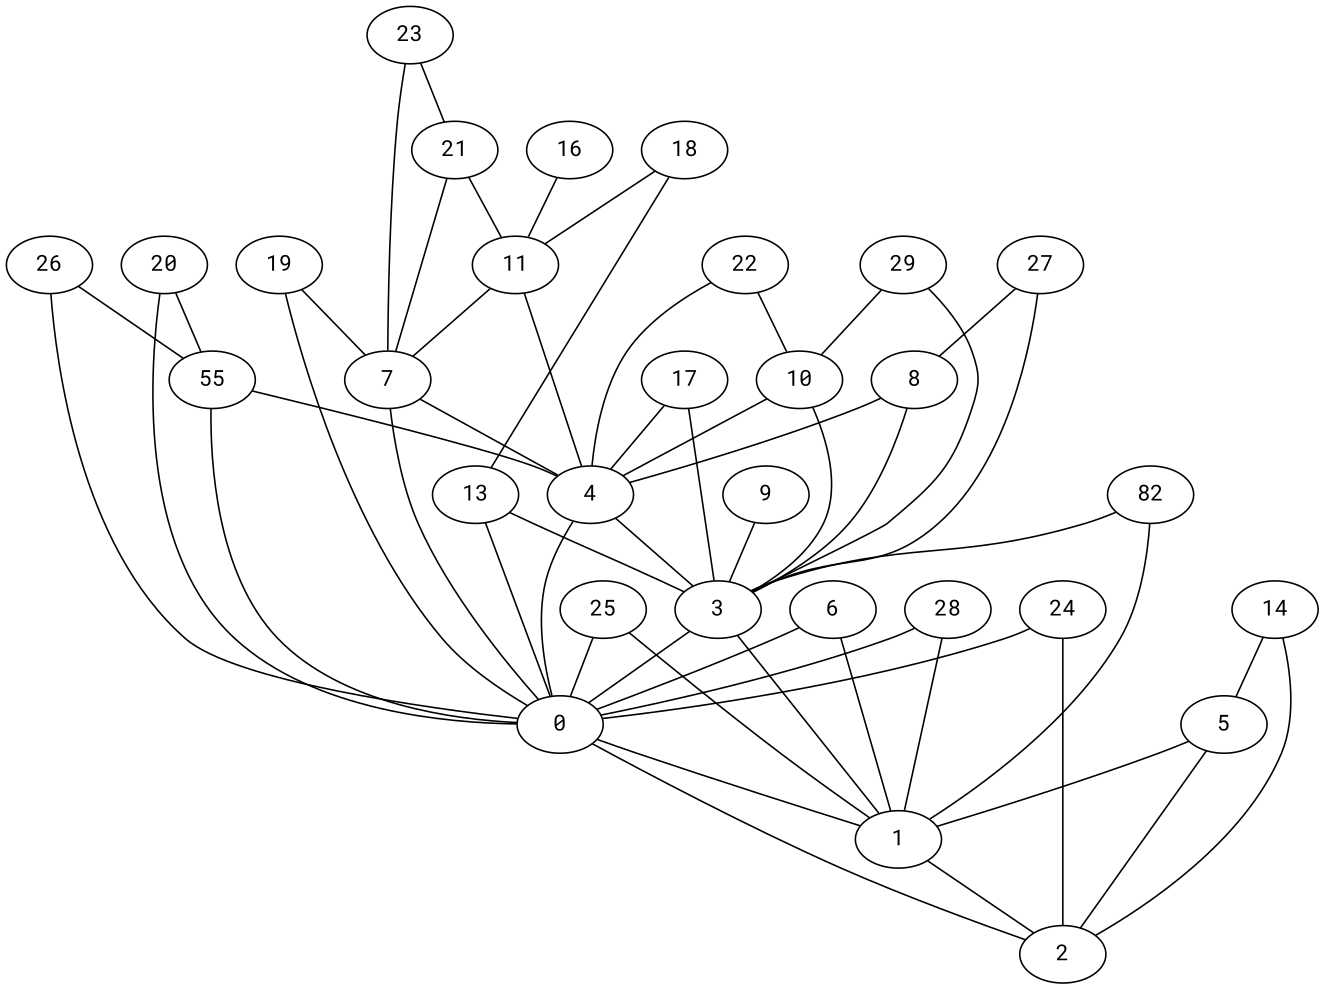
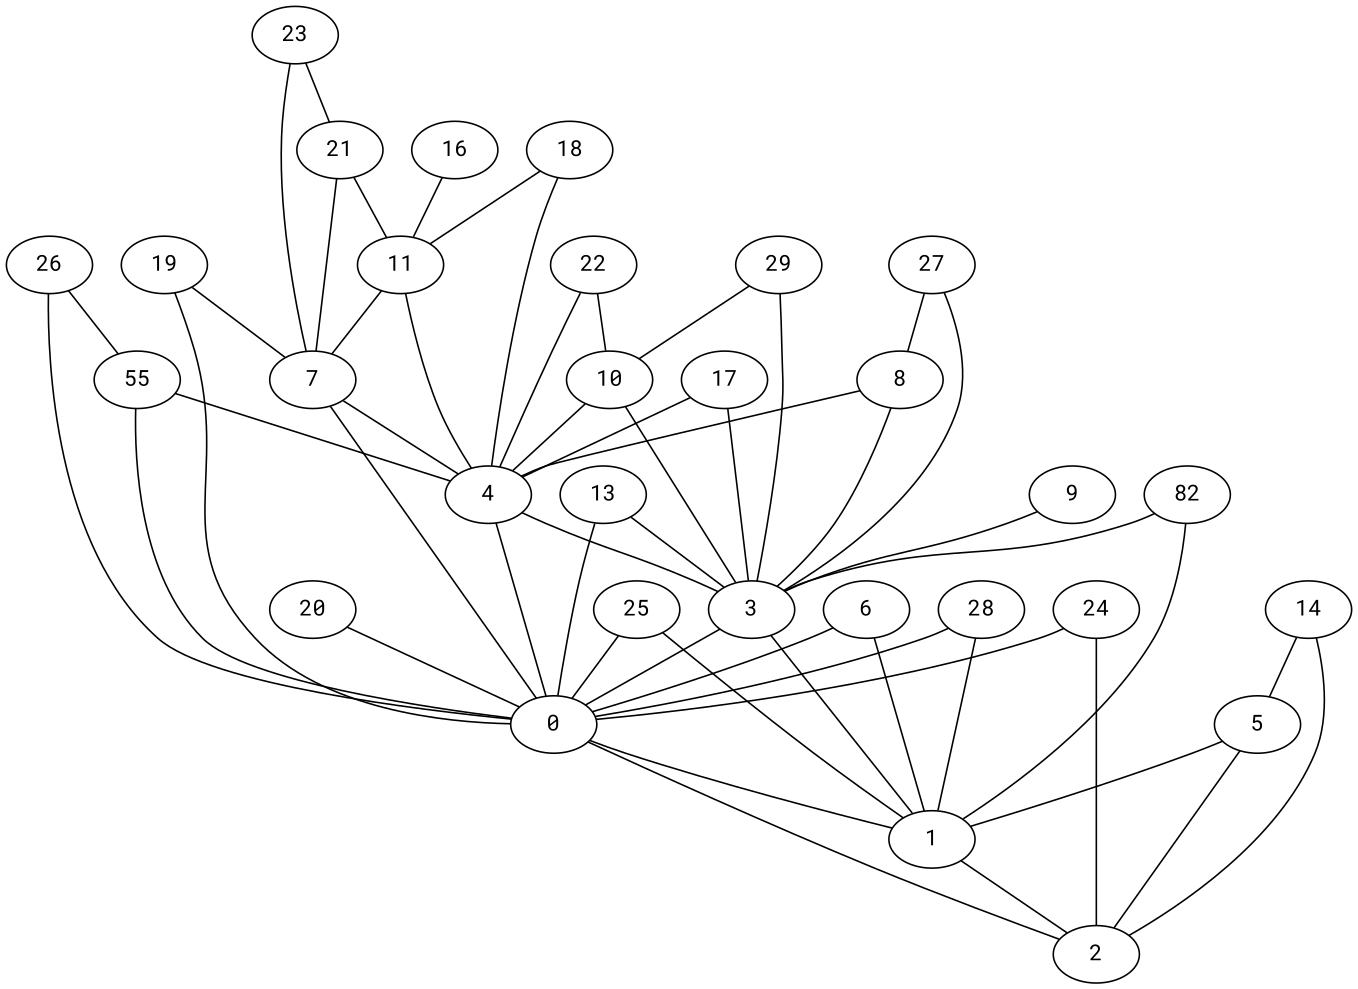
(188, 322) -> none
(580, 322) -> (516, 320)
